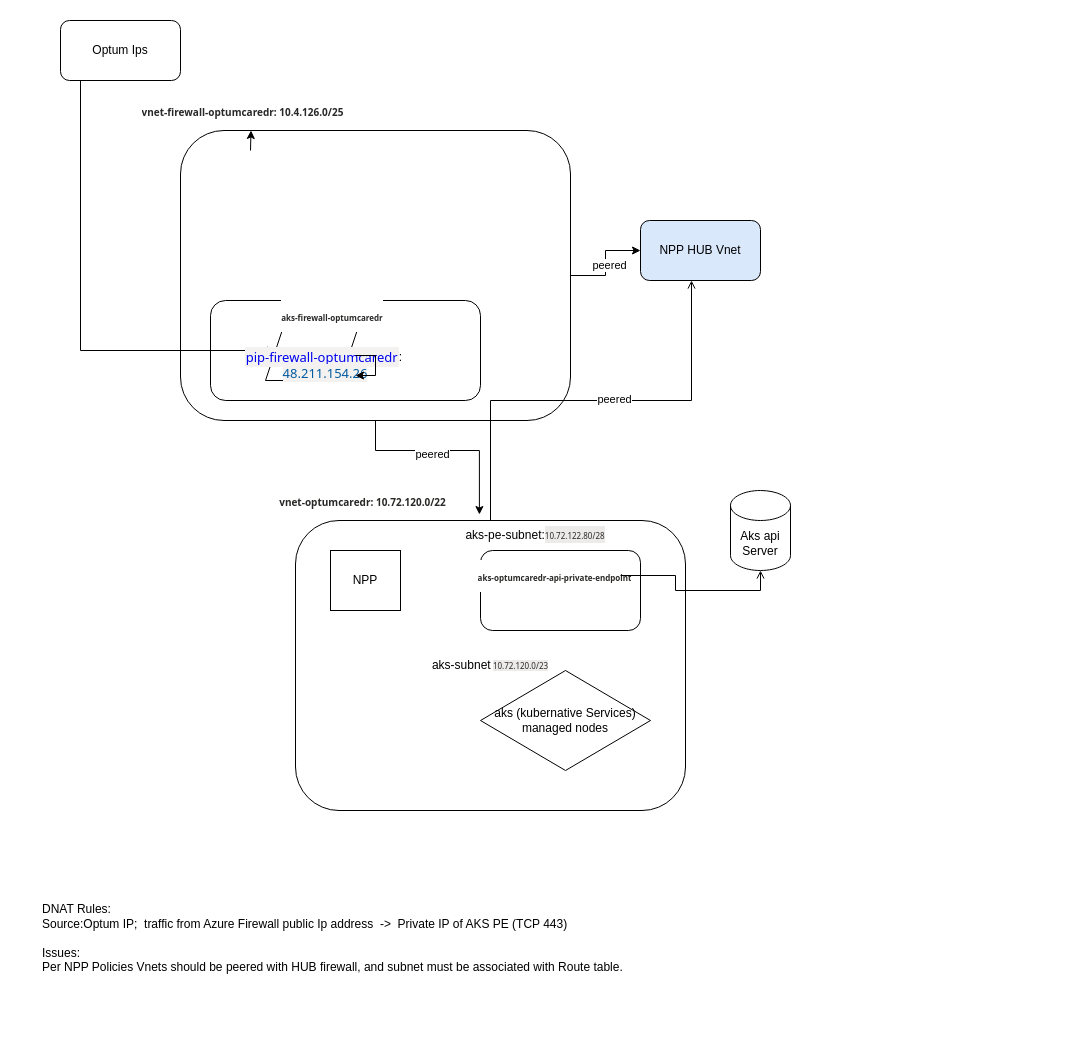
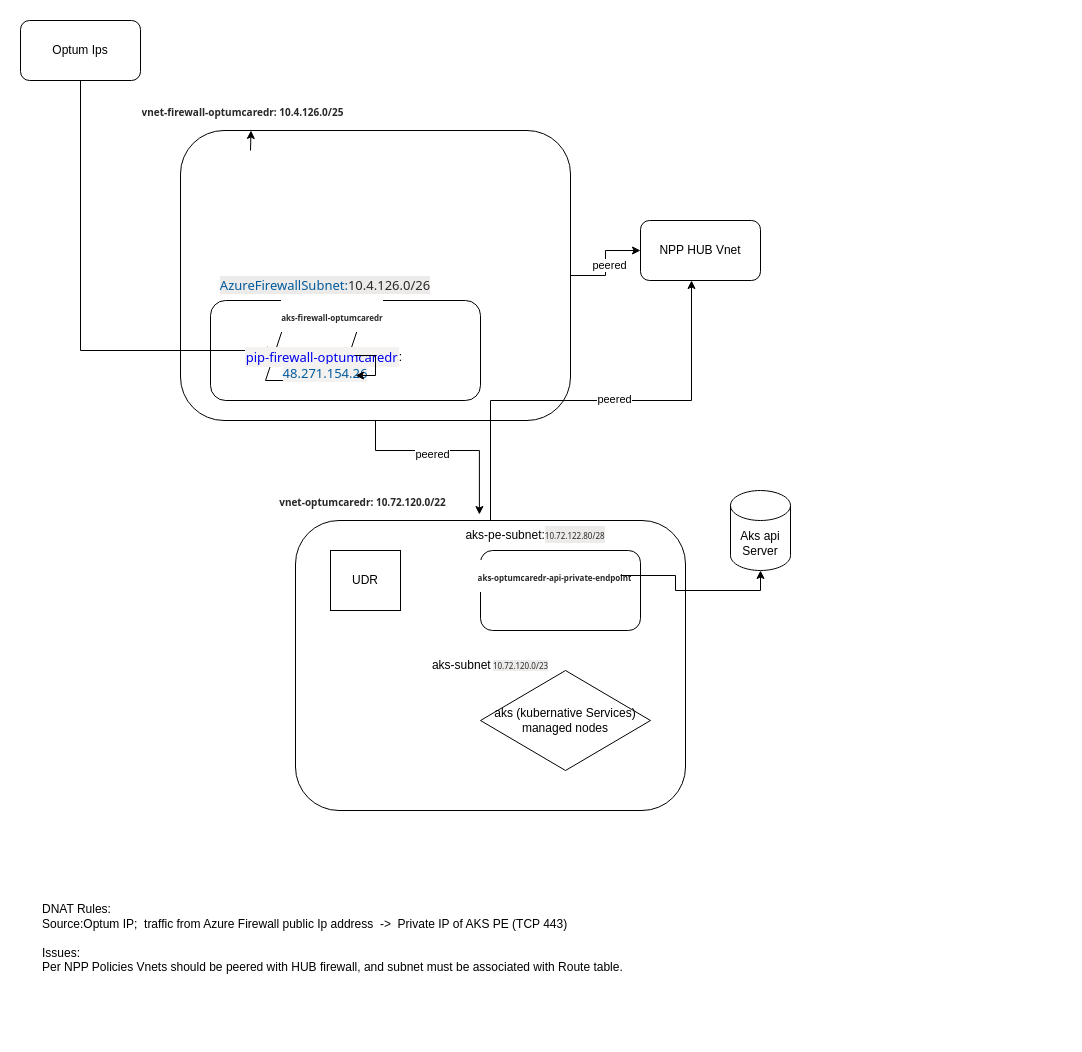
(121, 51) -> (81, 51)
(701, 251) -> (701, 251)
none -> (326, 286)
(692, 287) -> (692, 289)
(326, 366) -> (326, 366)
(761, 576) -> (761, 578)
(366, 581) -> (366, 581)
